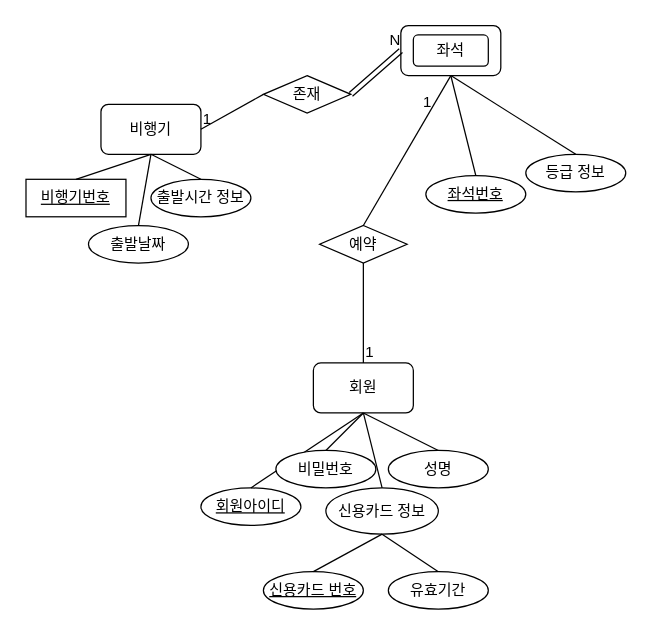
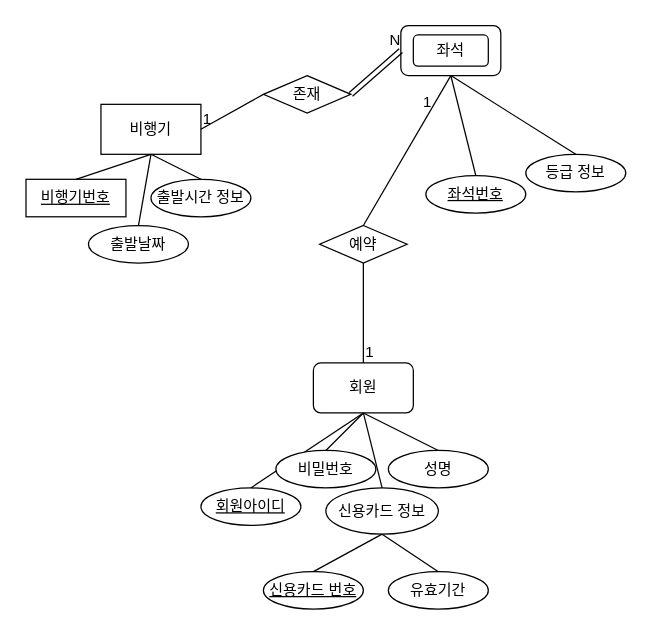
(151, 129) -> (151, 129)
